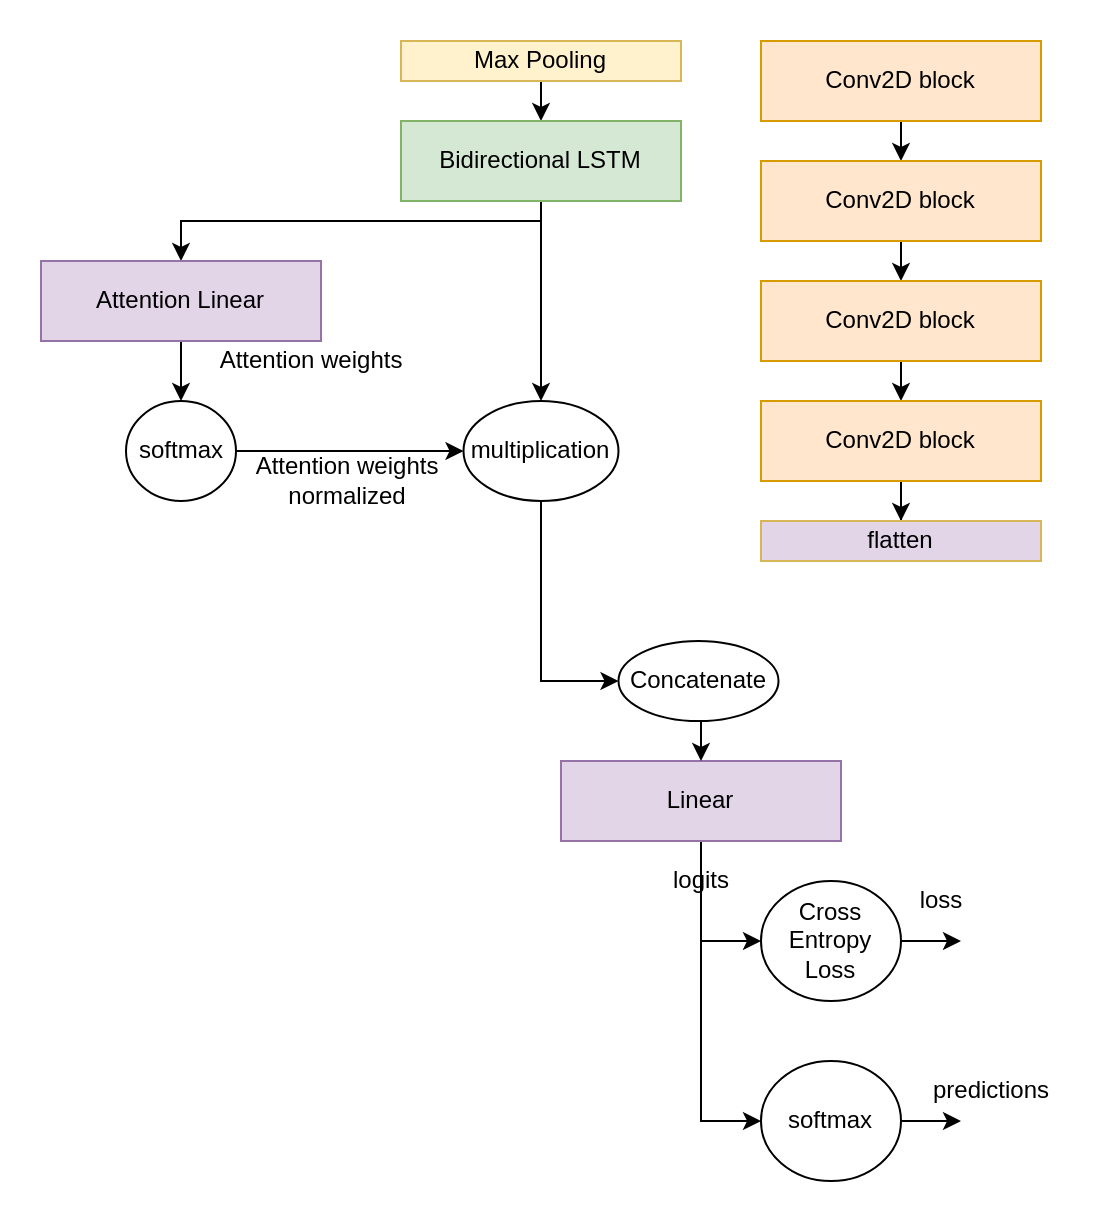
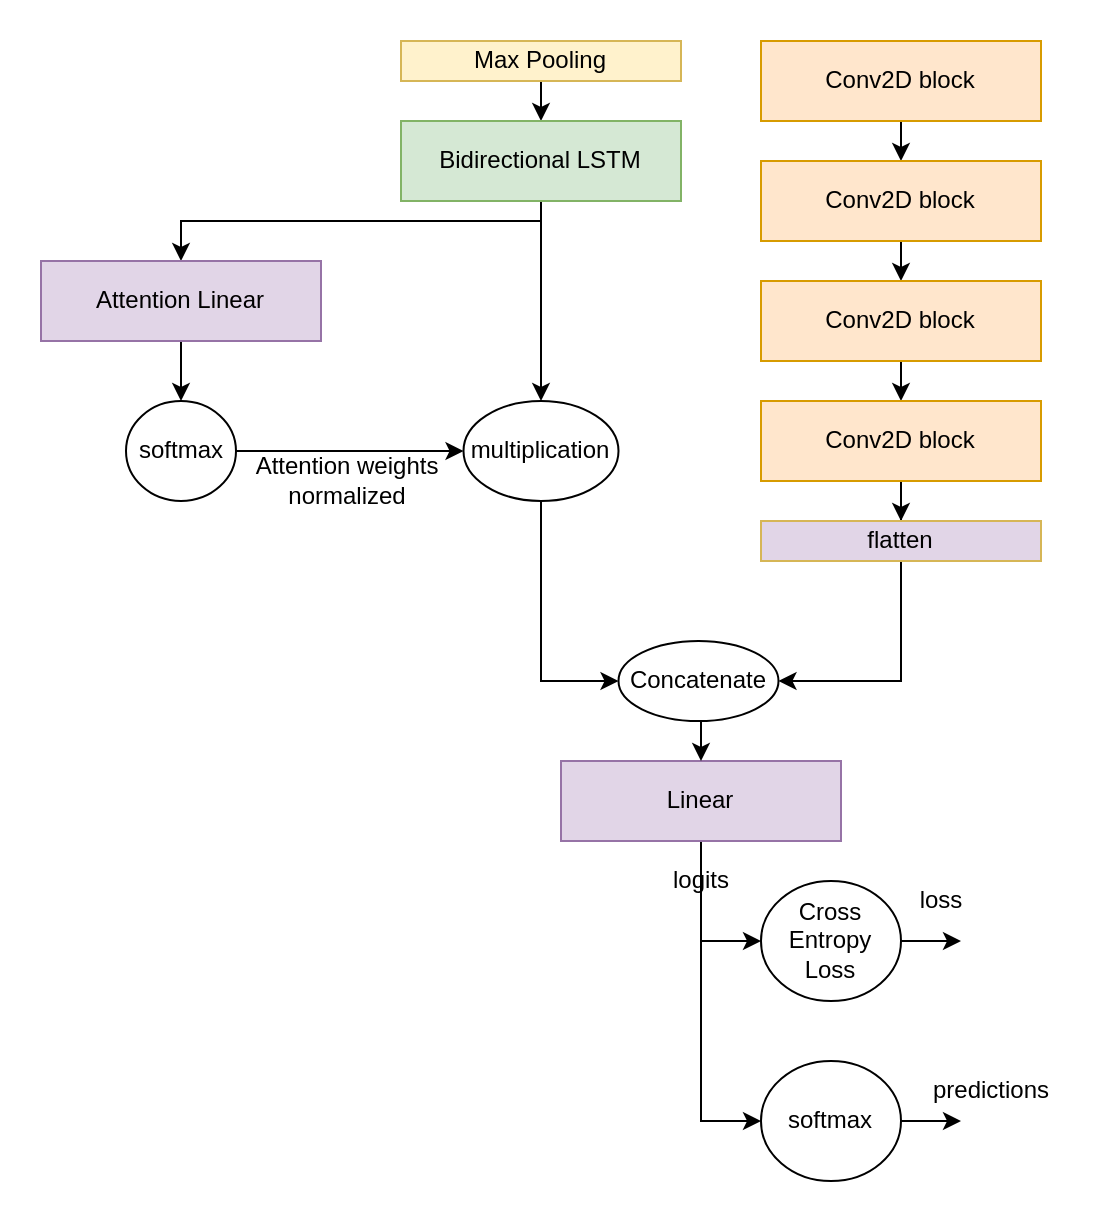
(311, 361) -> none
none -> (901, 675)
